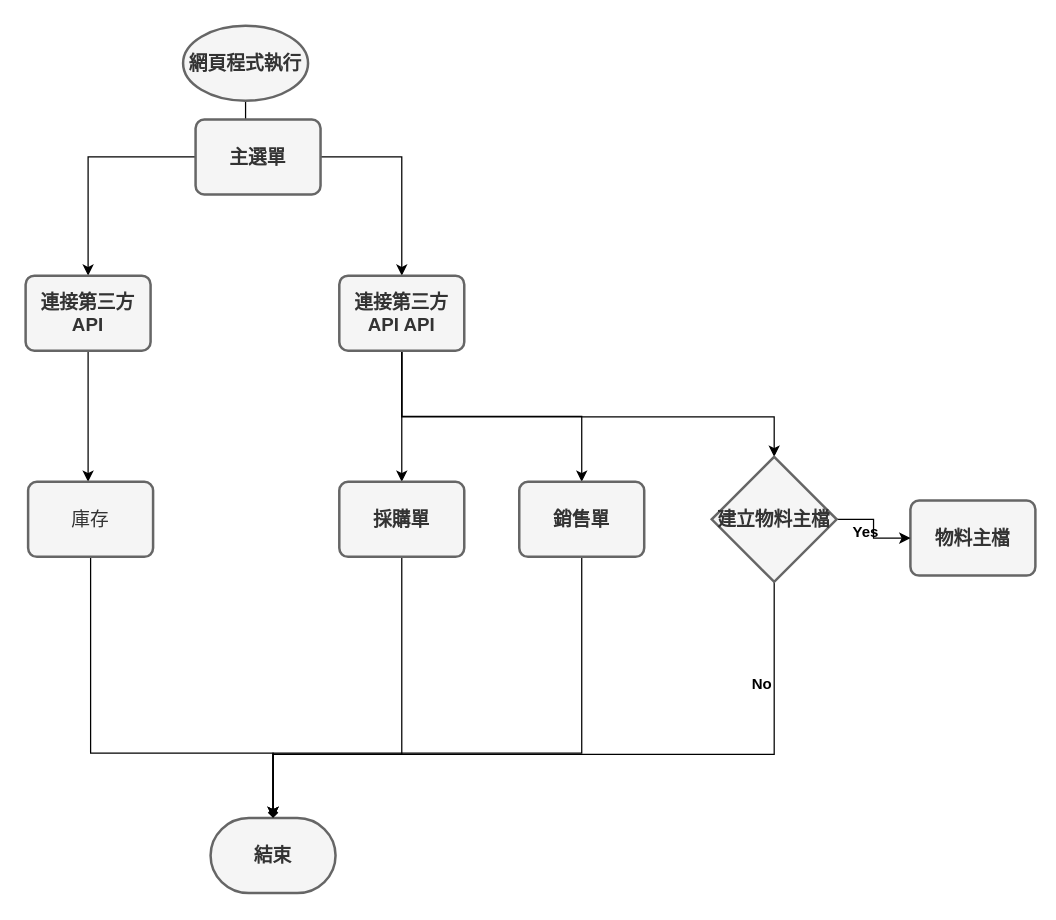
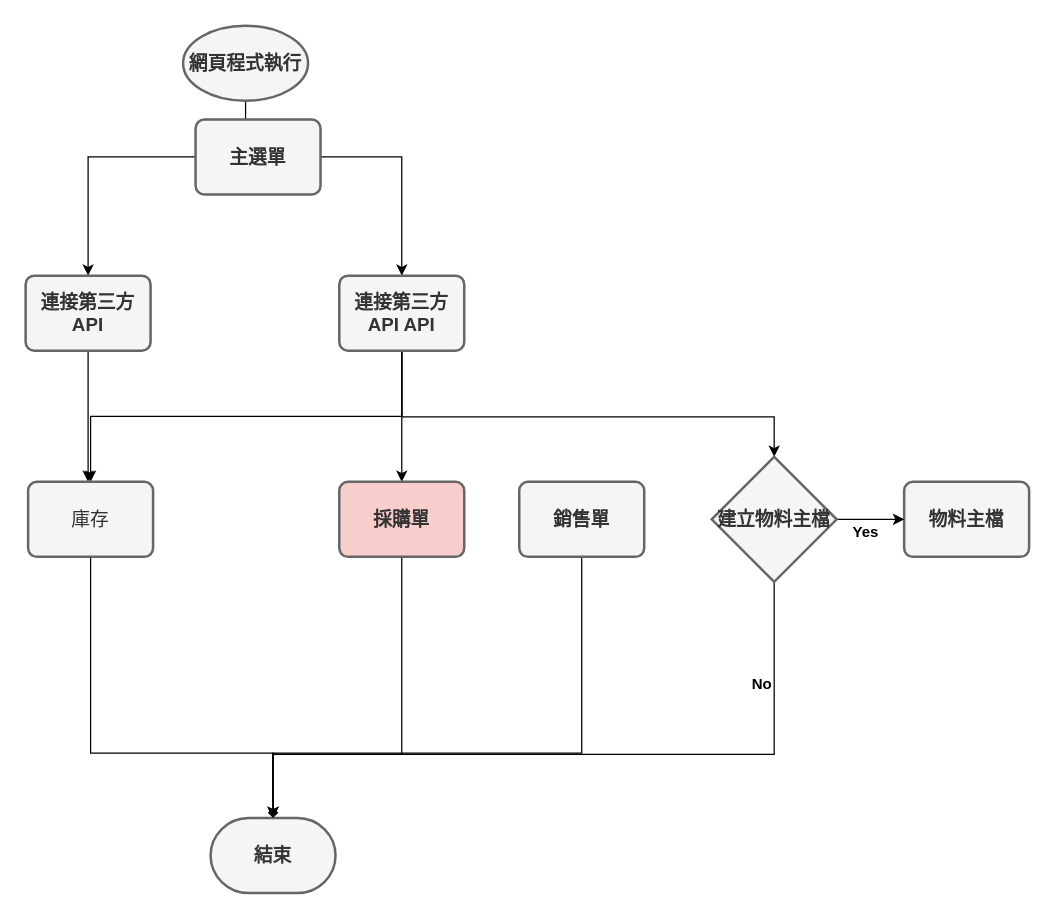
(582, 447) -> (217, 416)
(402, 519) -> (402, 519)
(973, 538) -> (967, 519)
